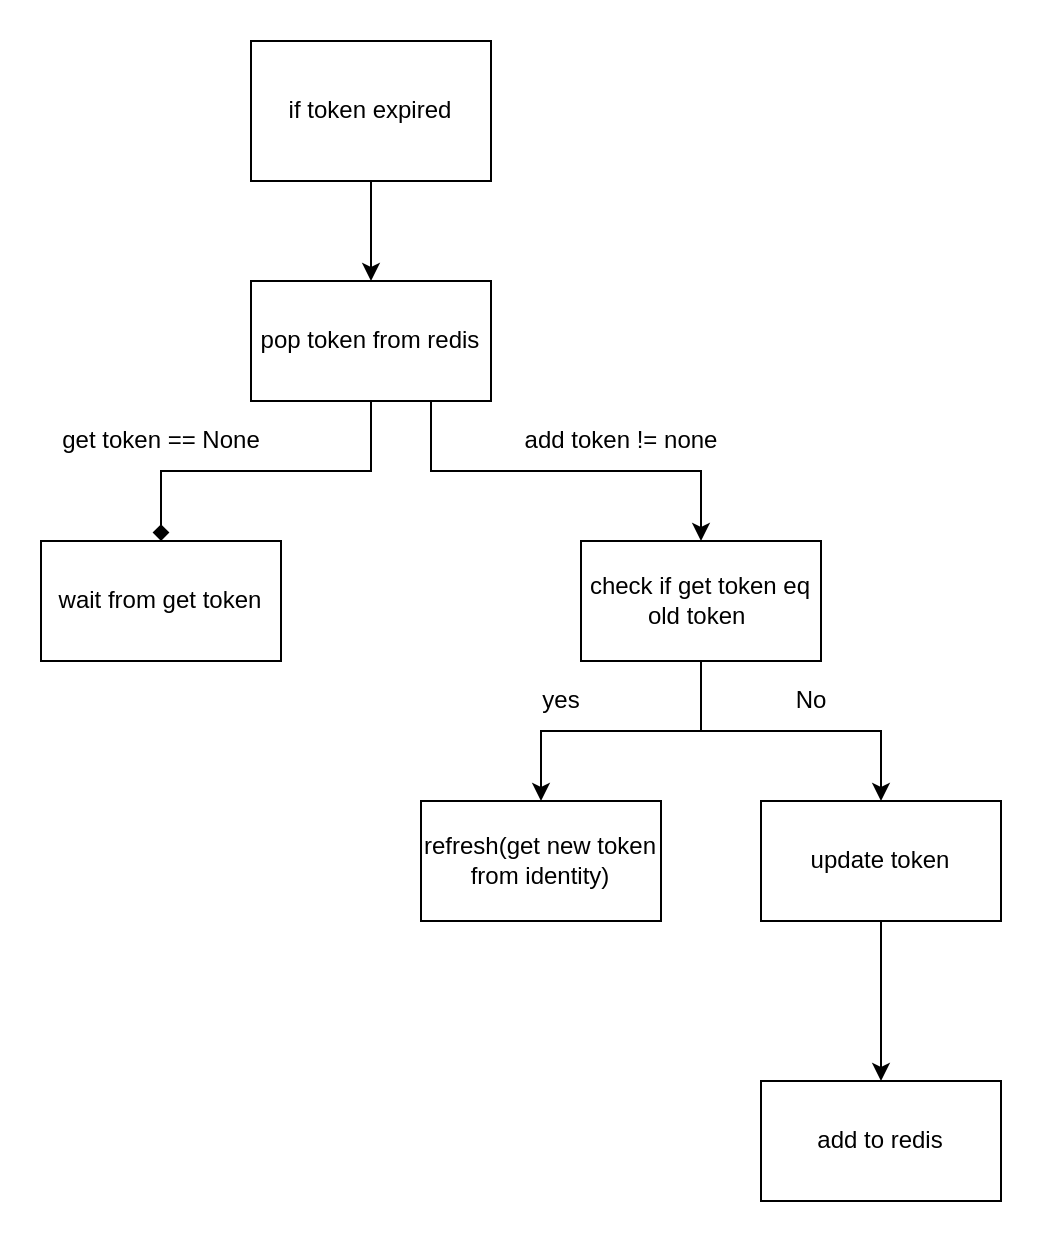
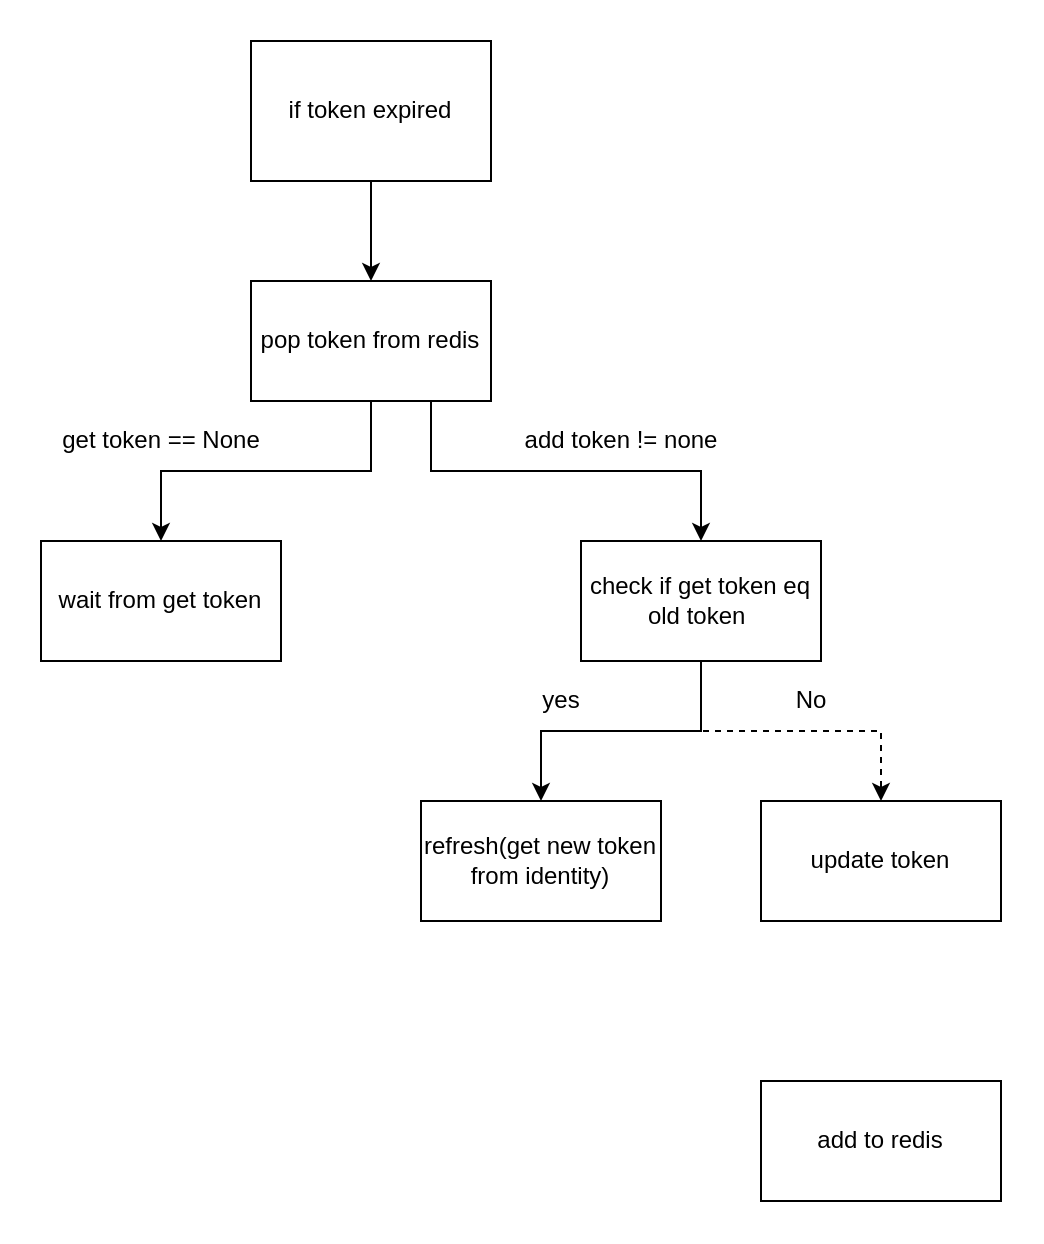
(161, 525) -> (161, 526)
(819, 731) -> (819, 731)
(881, 994) -> none
